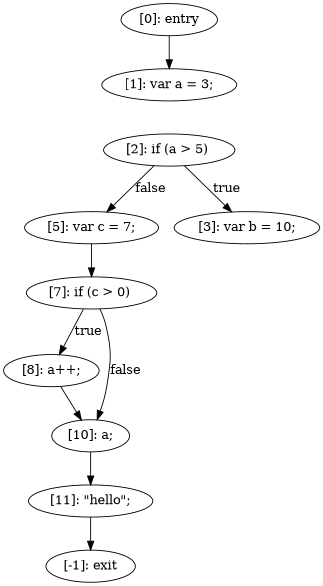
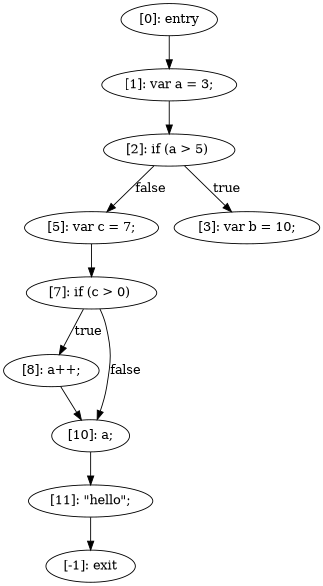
none -> (169, 113)
